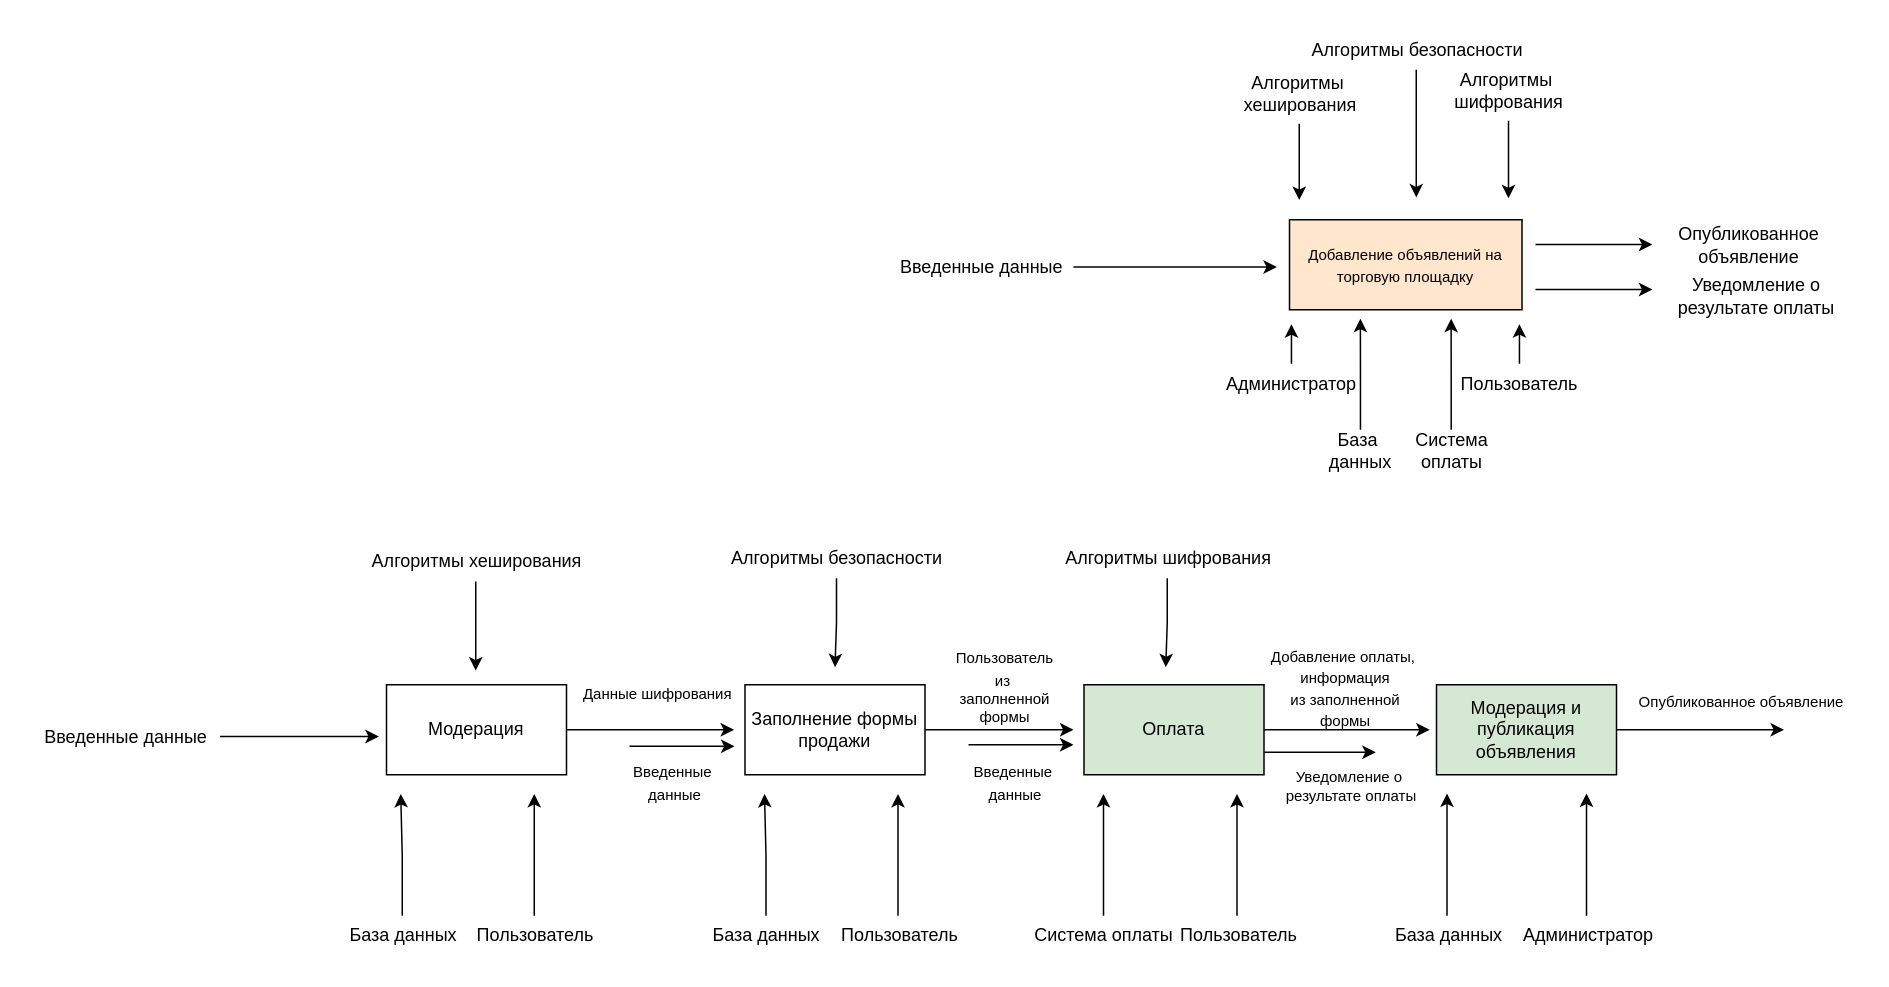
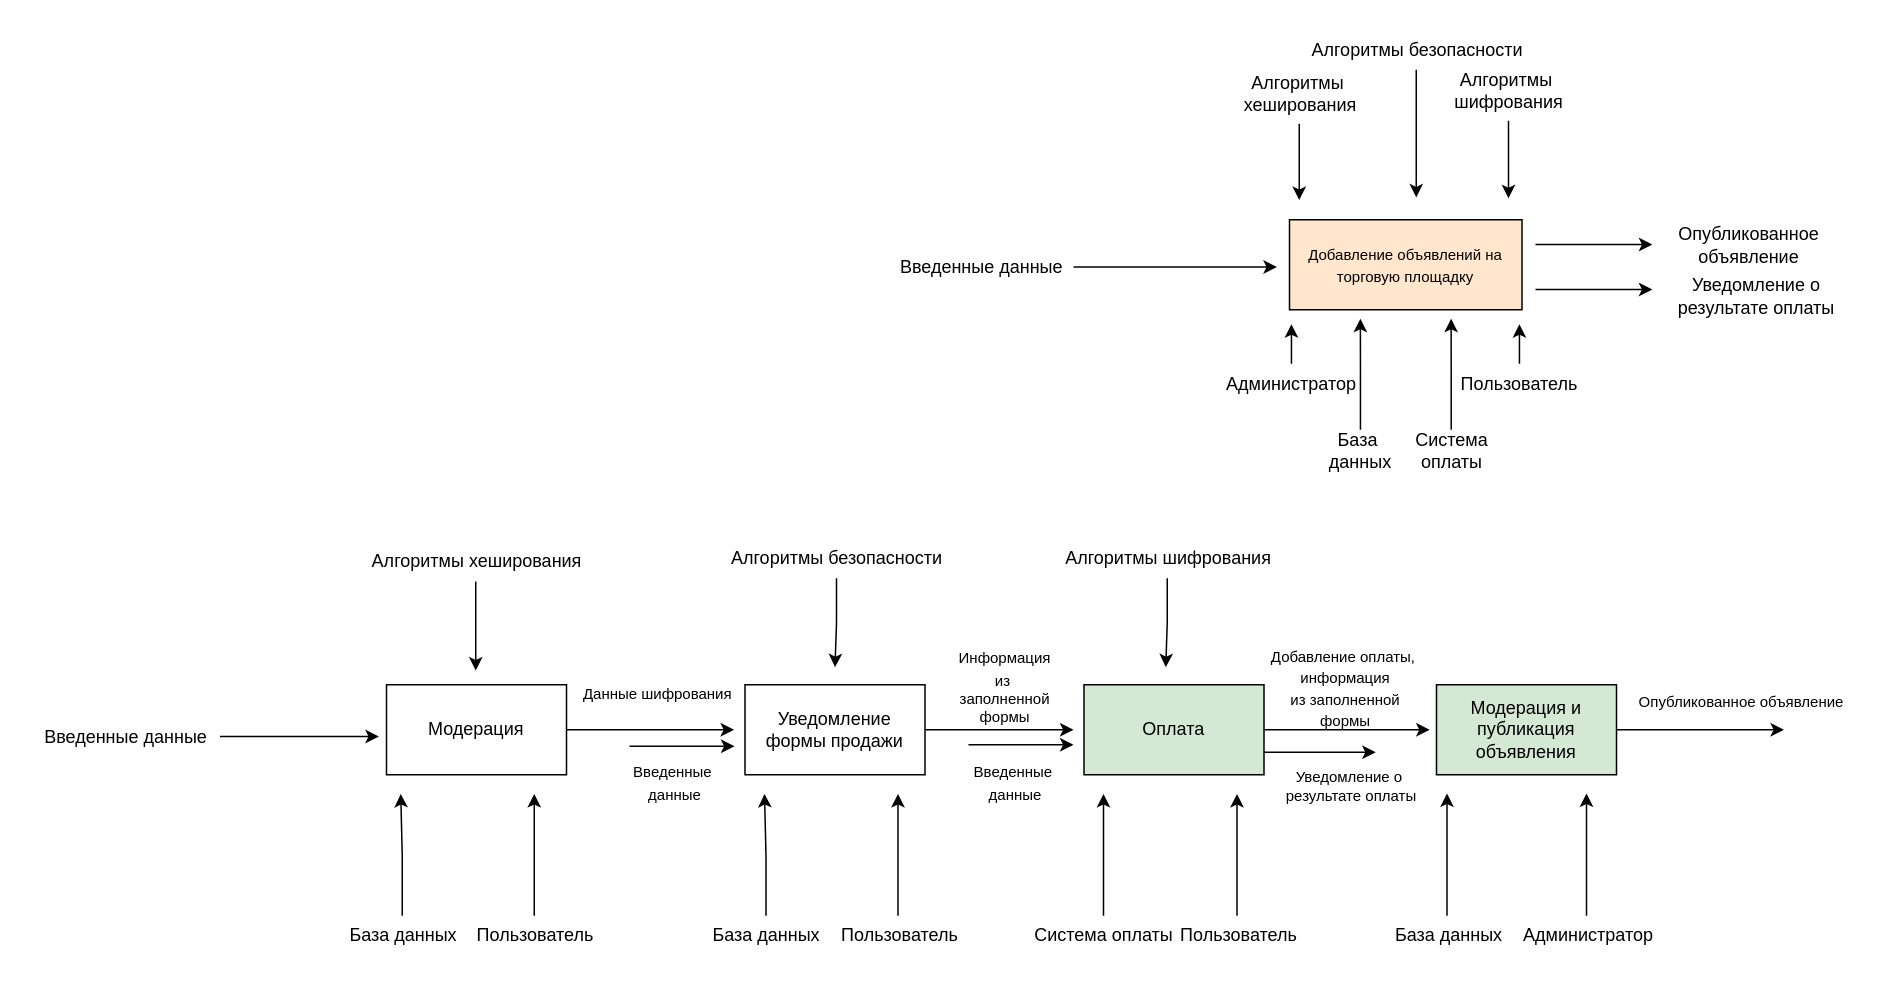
(1005, 686) -> (1005, 686)
(835, 730) -> (835, 730)
